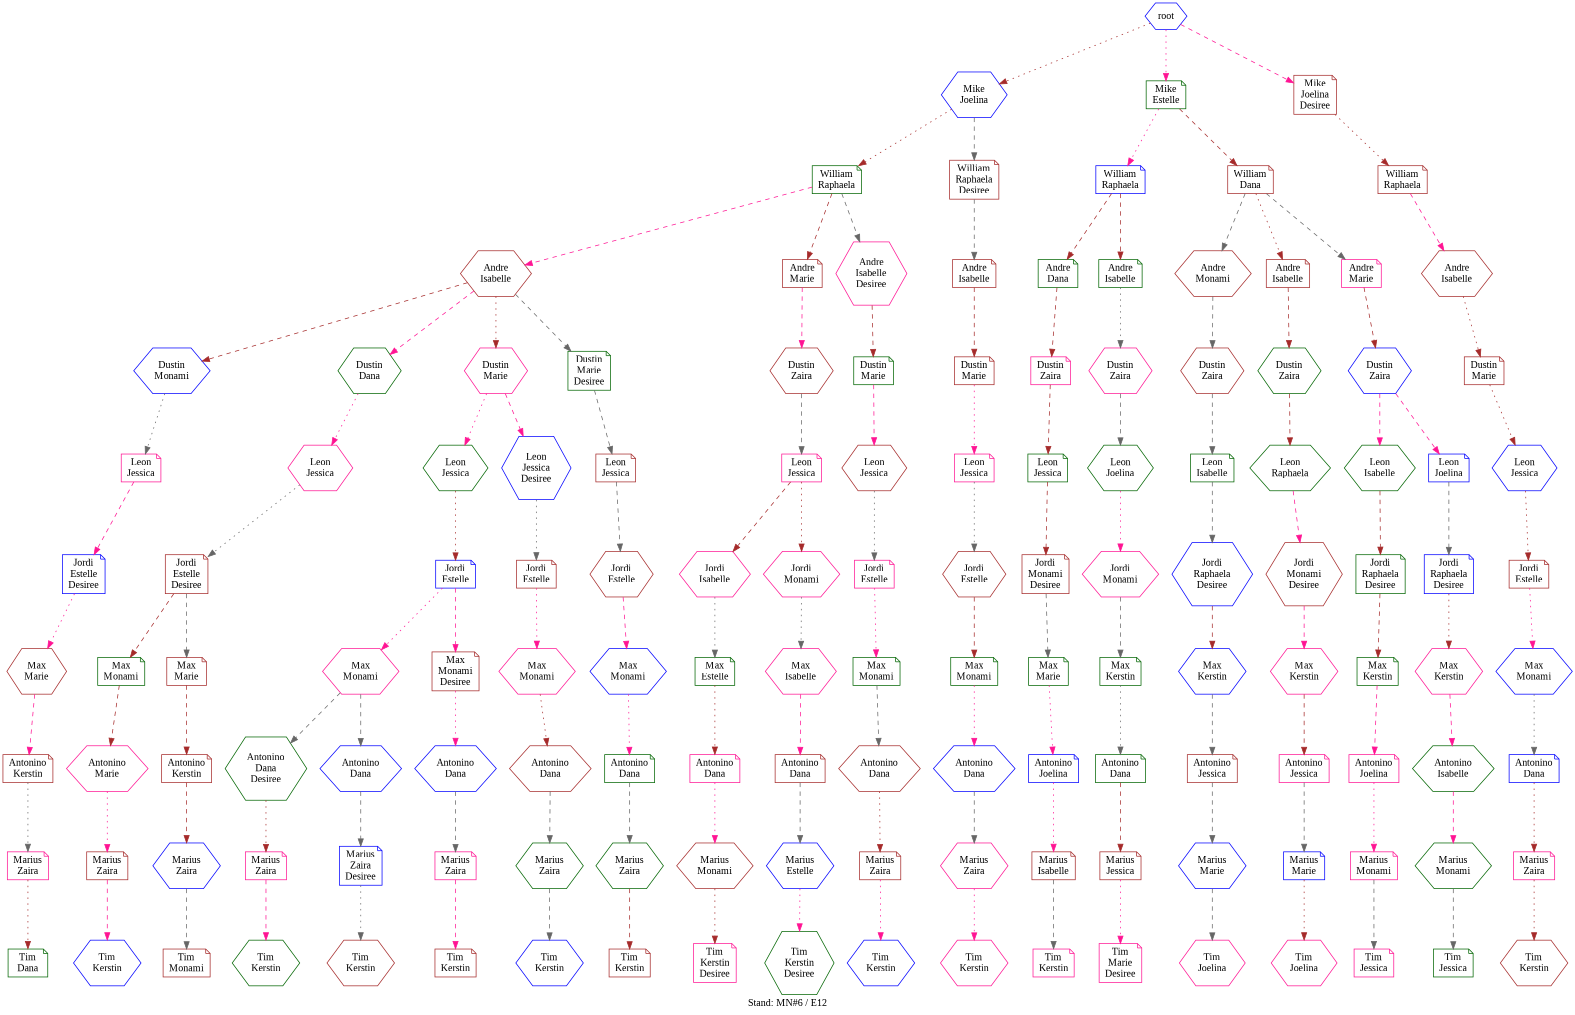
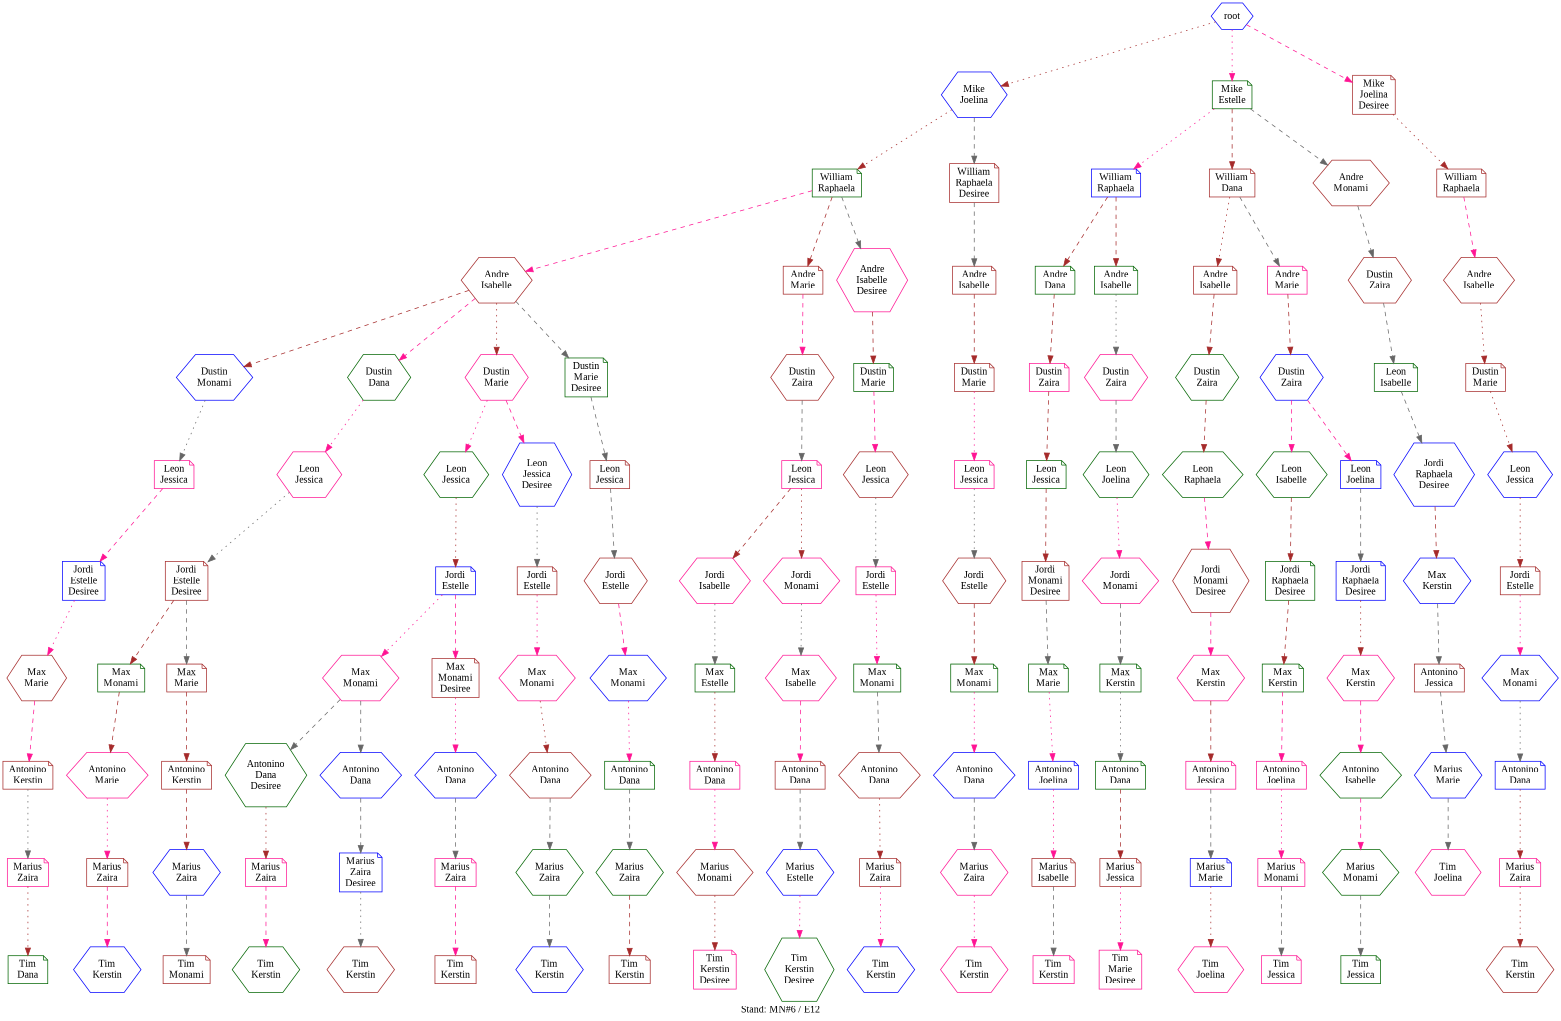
(1235, 219) -> (1286, 135)
